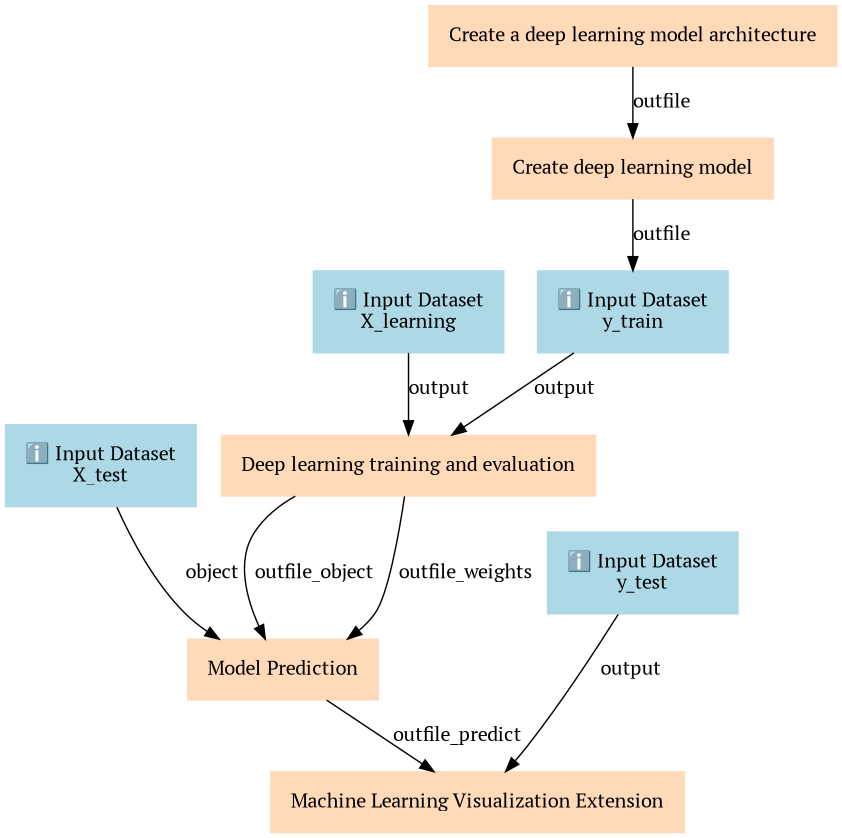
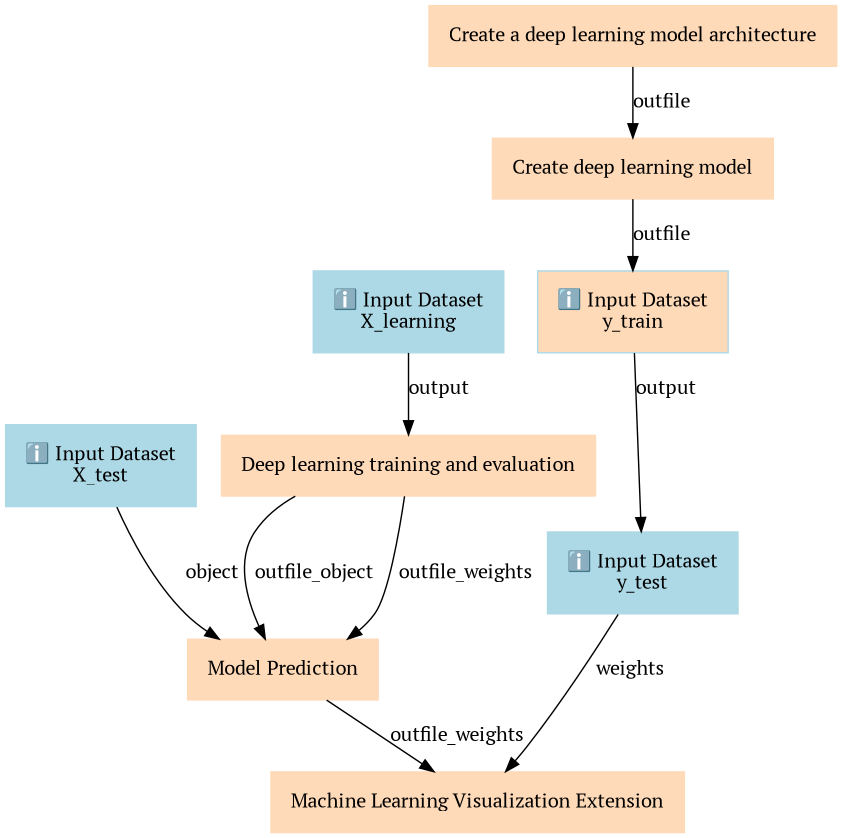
(633, 312) -> (633, 312)
(519, 390) -> (638, 435)
(631, 670) -> (631, 670)
(457, 736) -> (457, 736)
